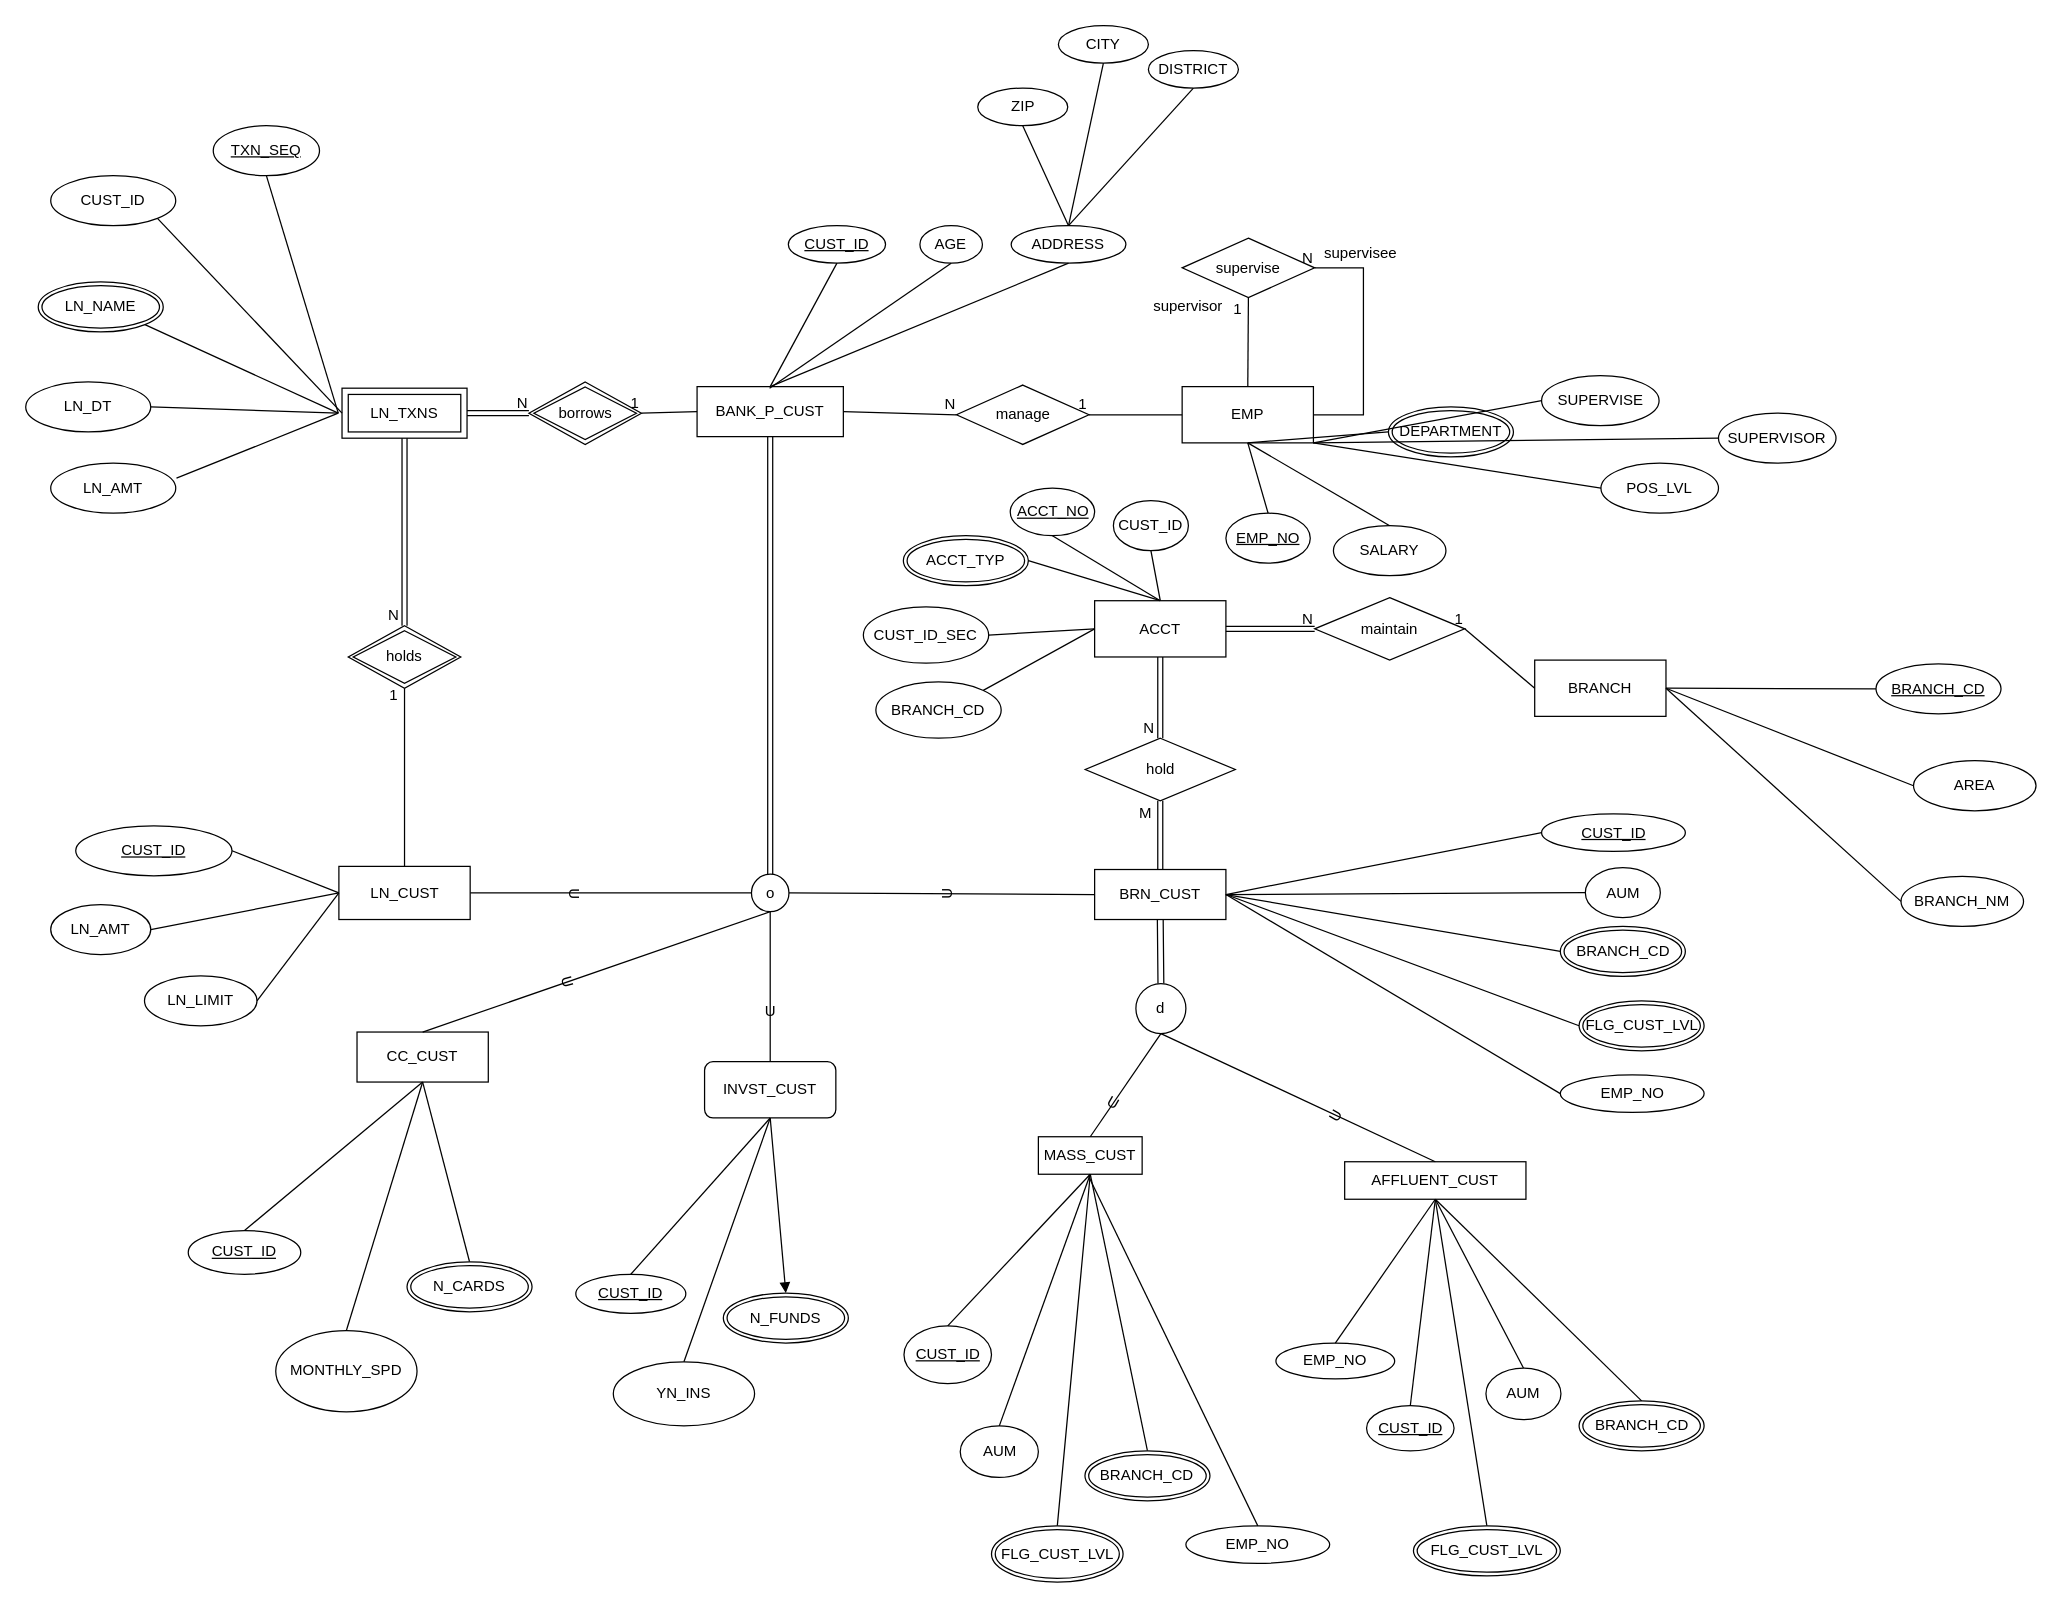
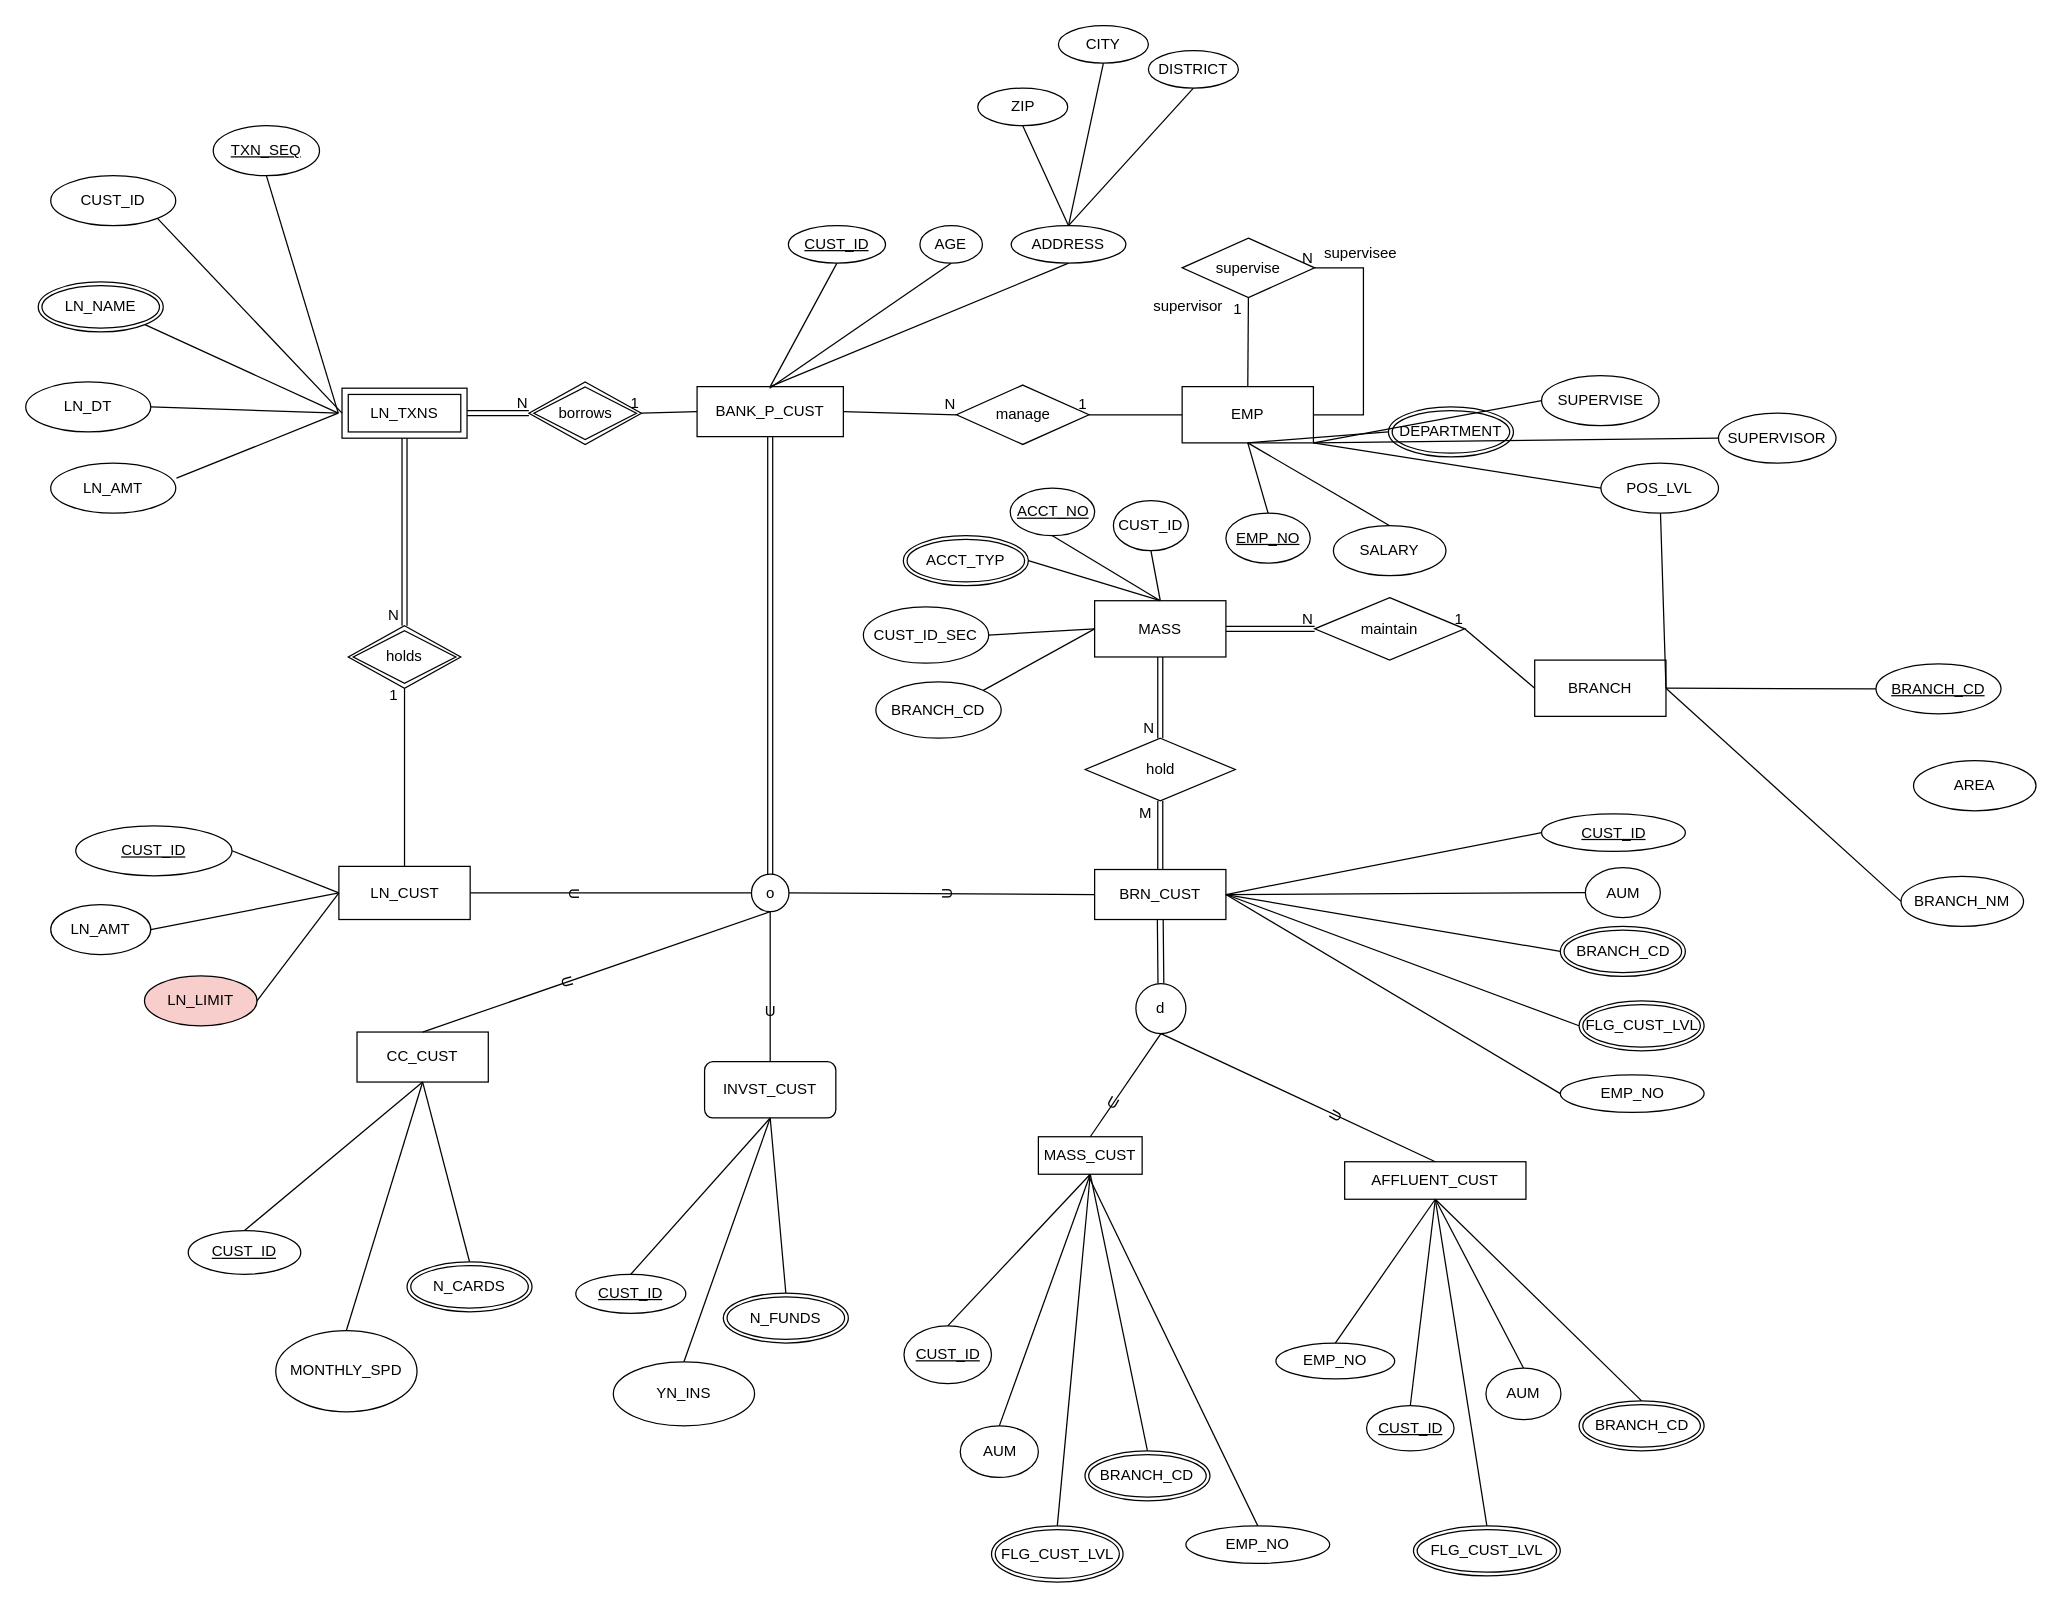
(1160, 629) -> (1160, 629)
(1792, 738) -> (1662, 588)
(201, 1001) -> (201, 1001)
(785, 1281) -> (785, 1286)
